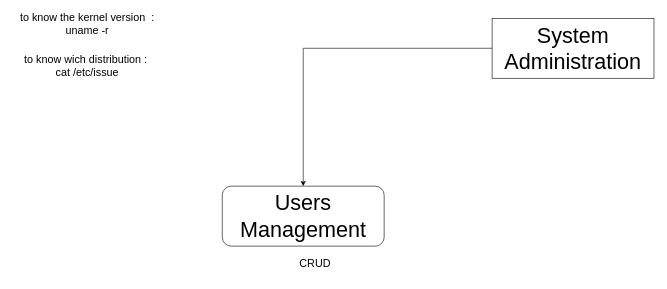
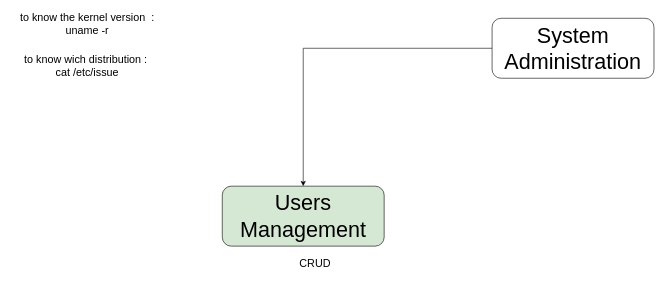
(573, 48) -> (573, 48)
(303, 216) -> (303, 216)
